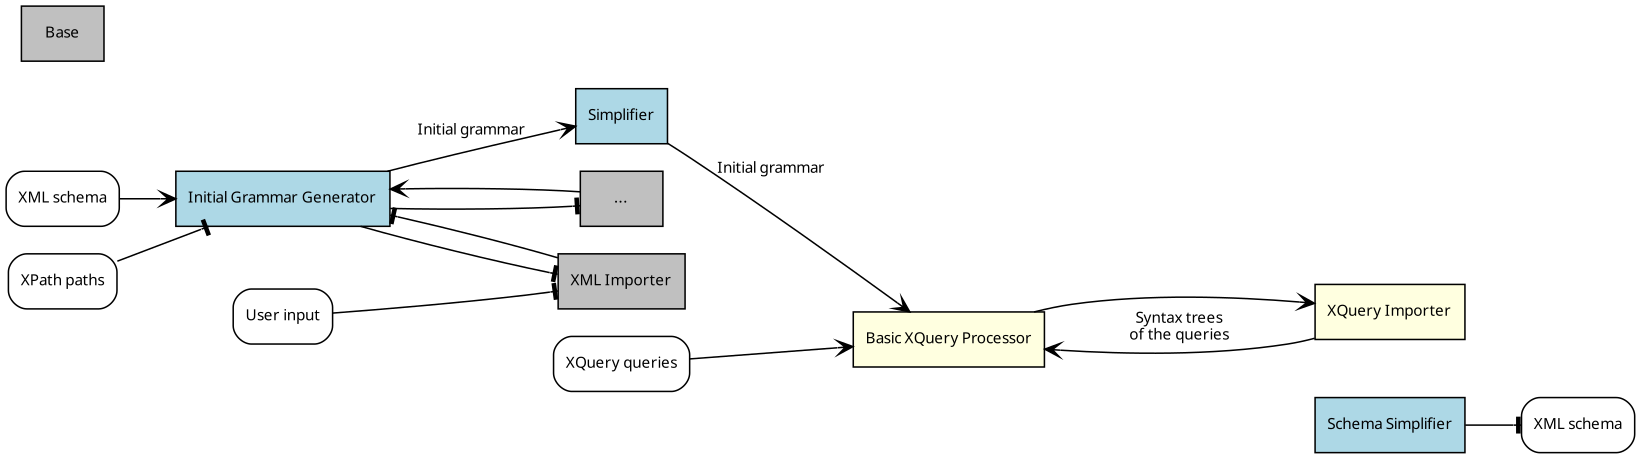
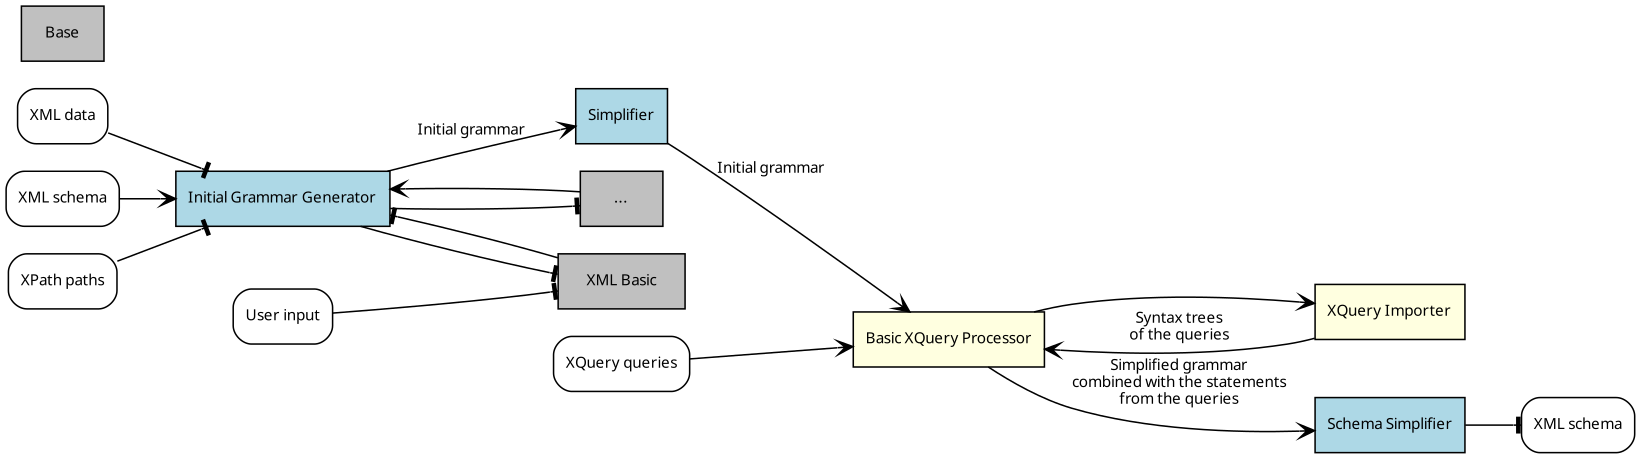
none -> (63, 116)
(622, 281) -> (622, 281)
none -> (1138, 422)
